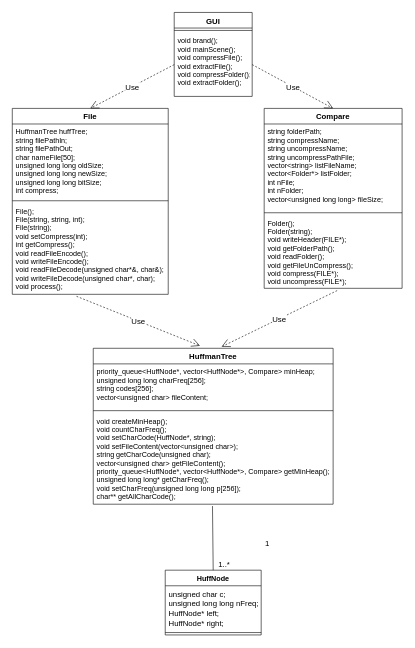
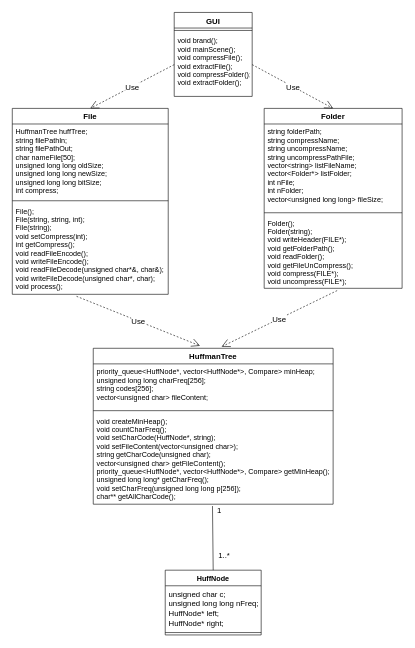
(333, 117) -> (333, 117)
(267, 543) -> (219, 510)
(224, 564) -> (224, 555)
